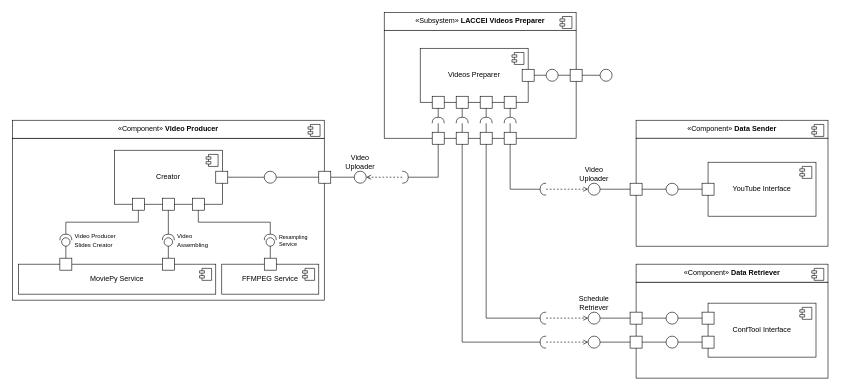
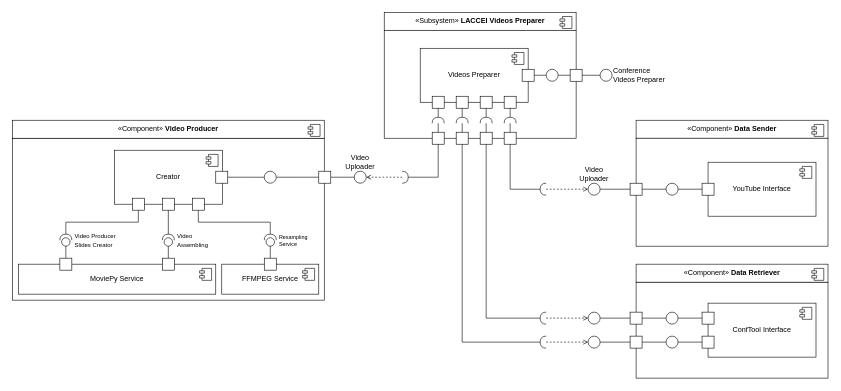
none -> (642, 75)
(594, 303) -> none
